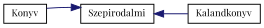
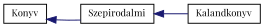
(59, 8) -> (68, 20)
